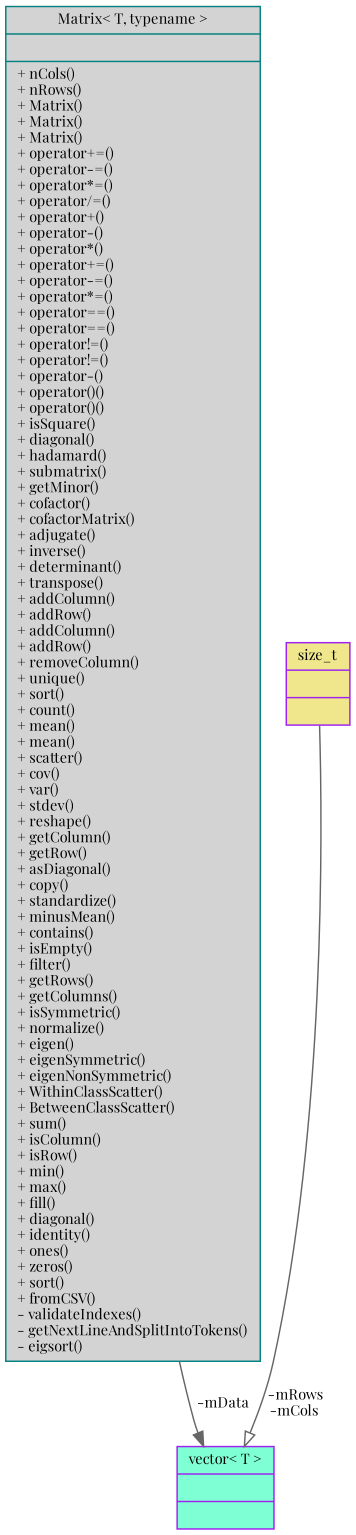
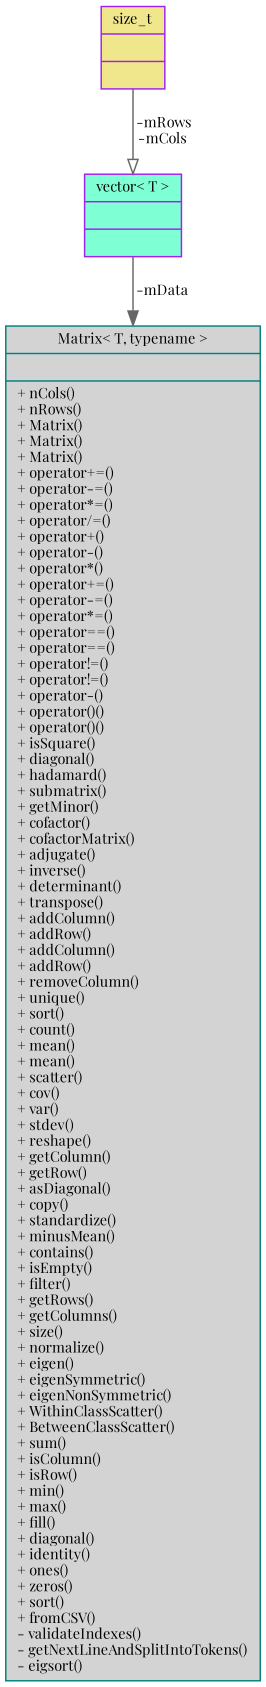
(69, 1013) -> (40, 1332)
(188, 1397) -> (133, 284)
